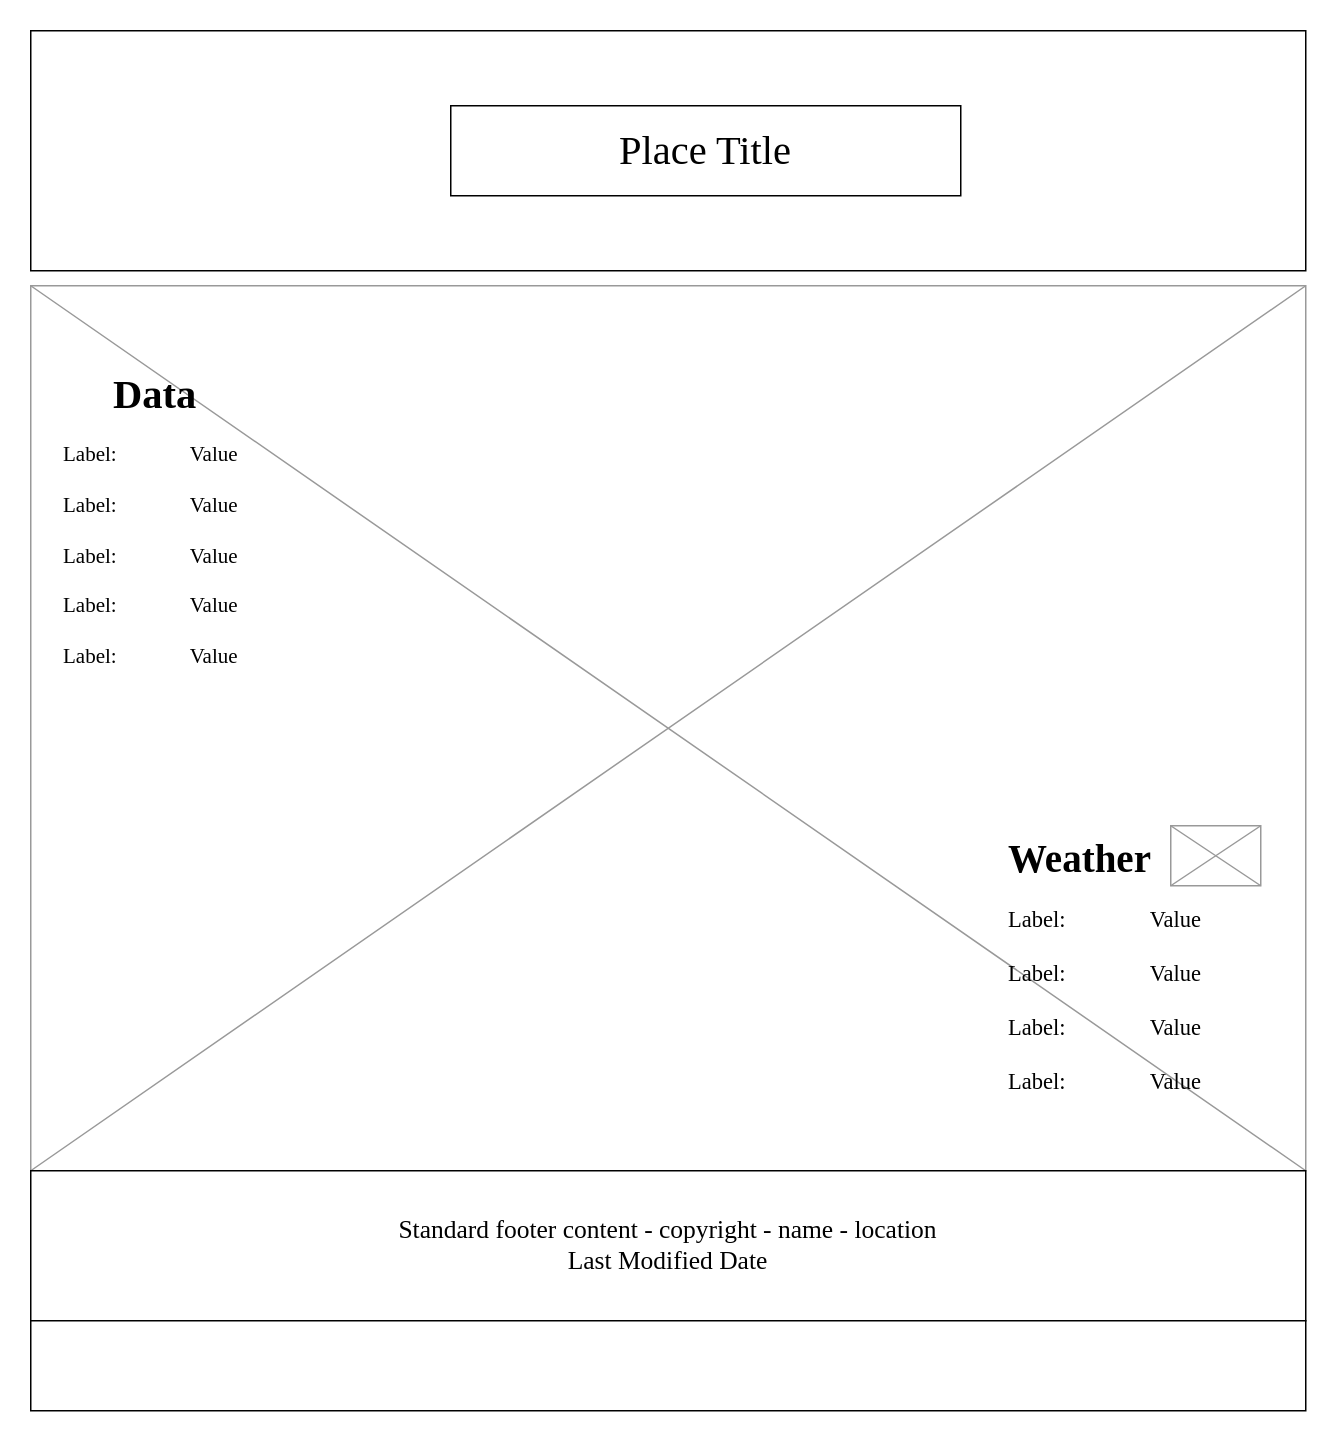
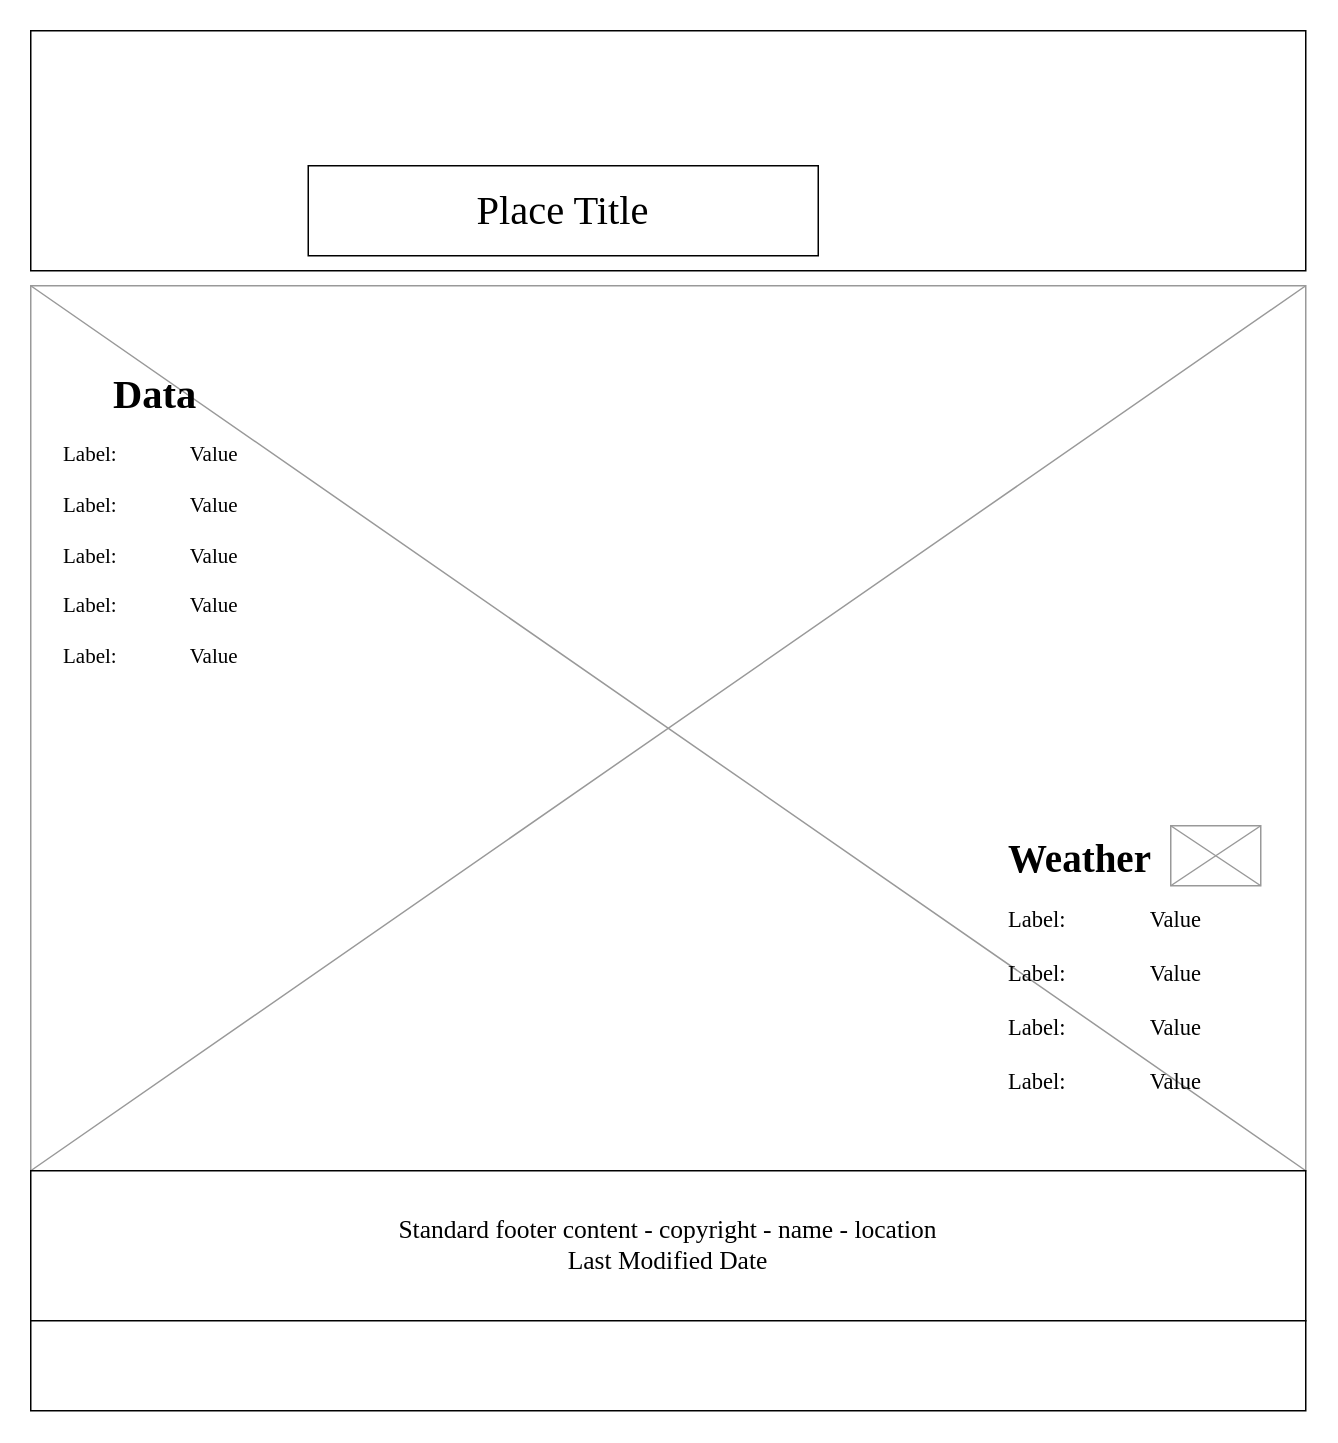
(706, 151) -> (563, 211)
